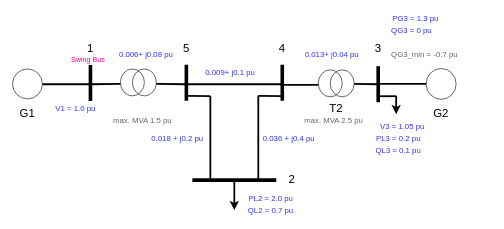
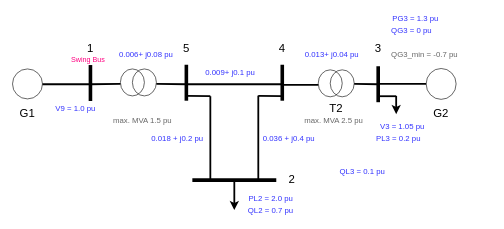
(75, 108) -> (75, 108)
(425, 150) -> (389, 171)
